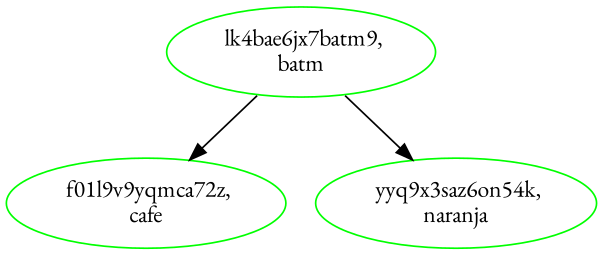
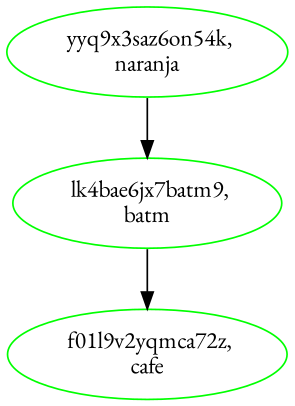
(373, 122) -> (147, 119)
(146, 203) -> (147, 354)
